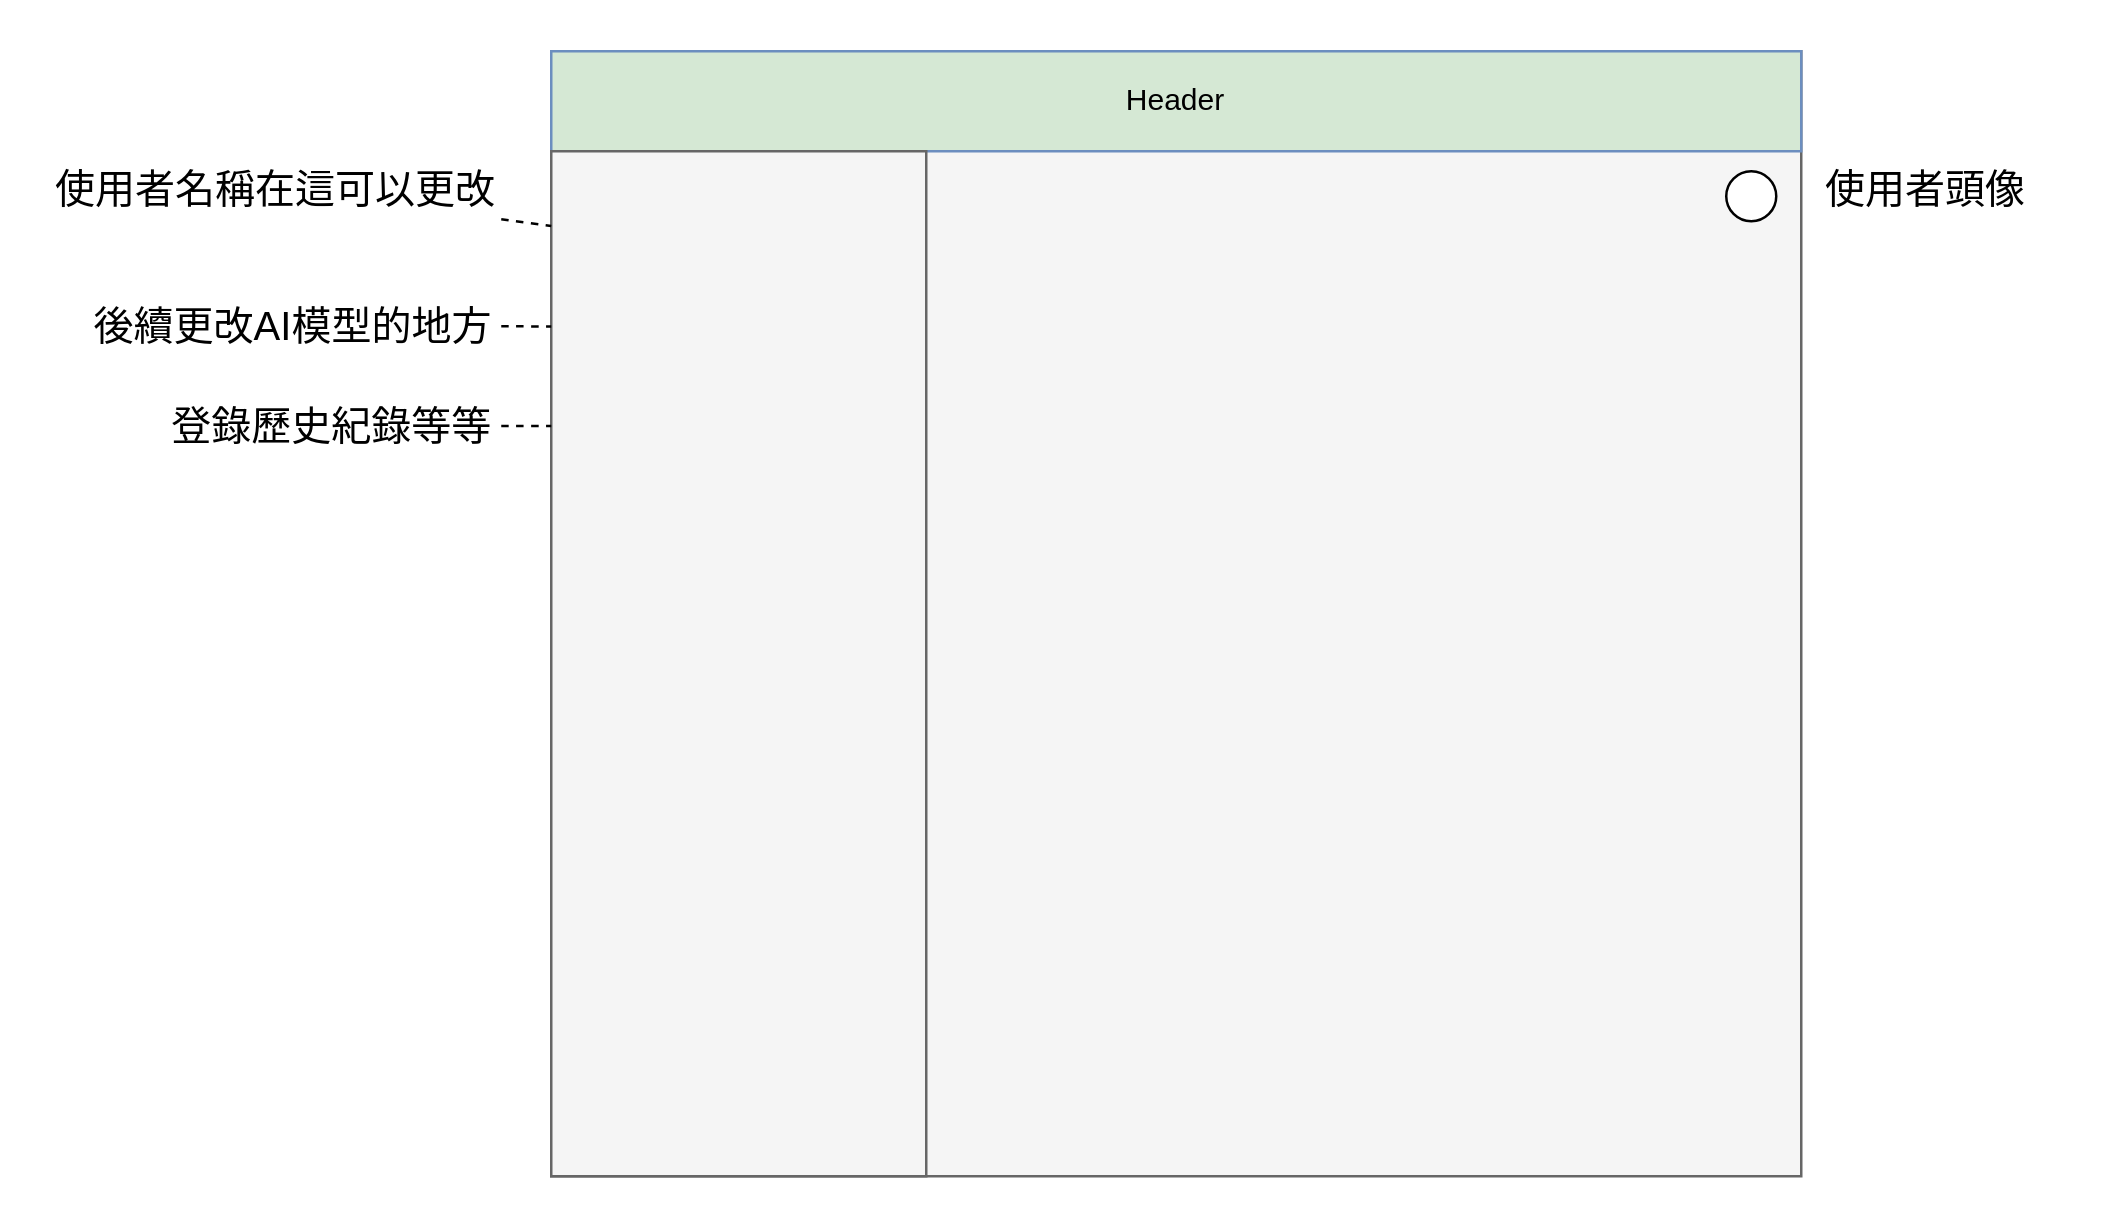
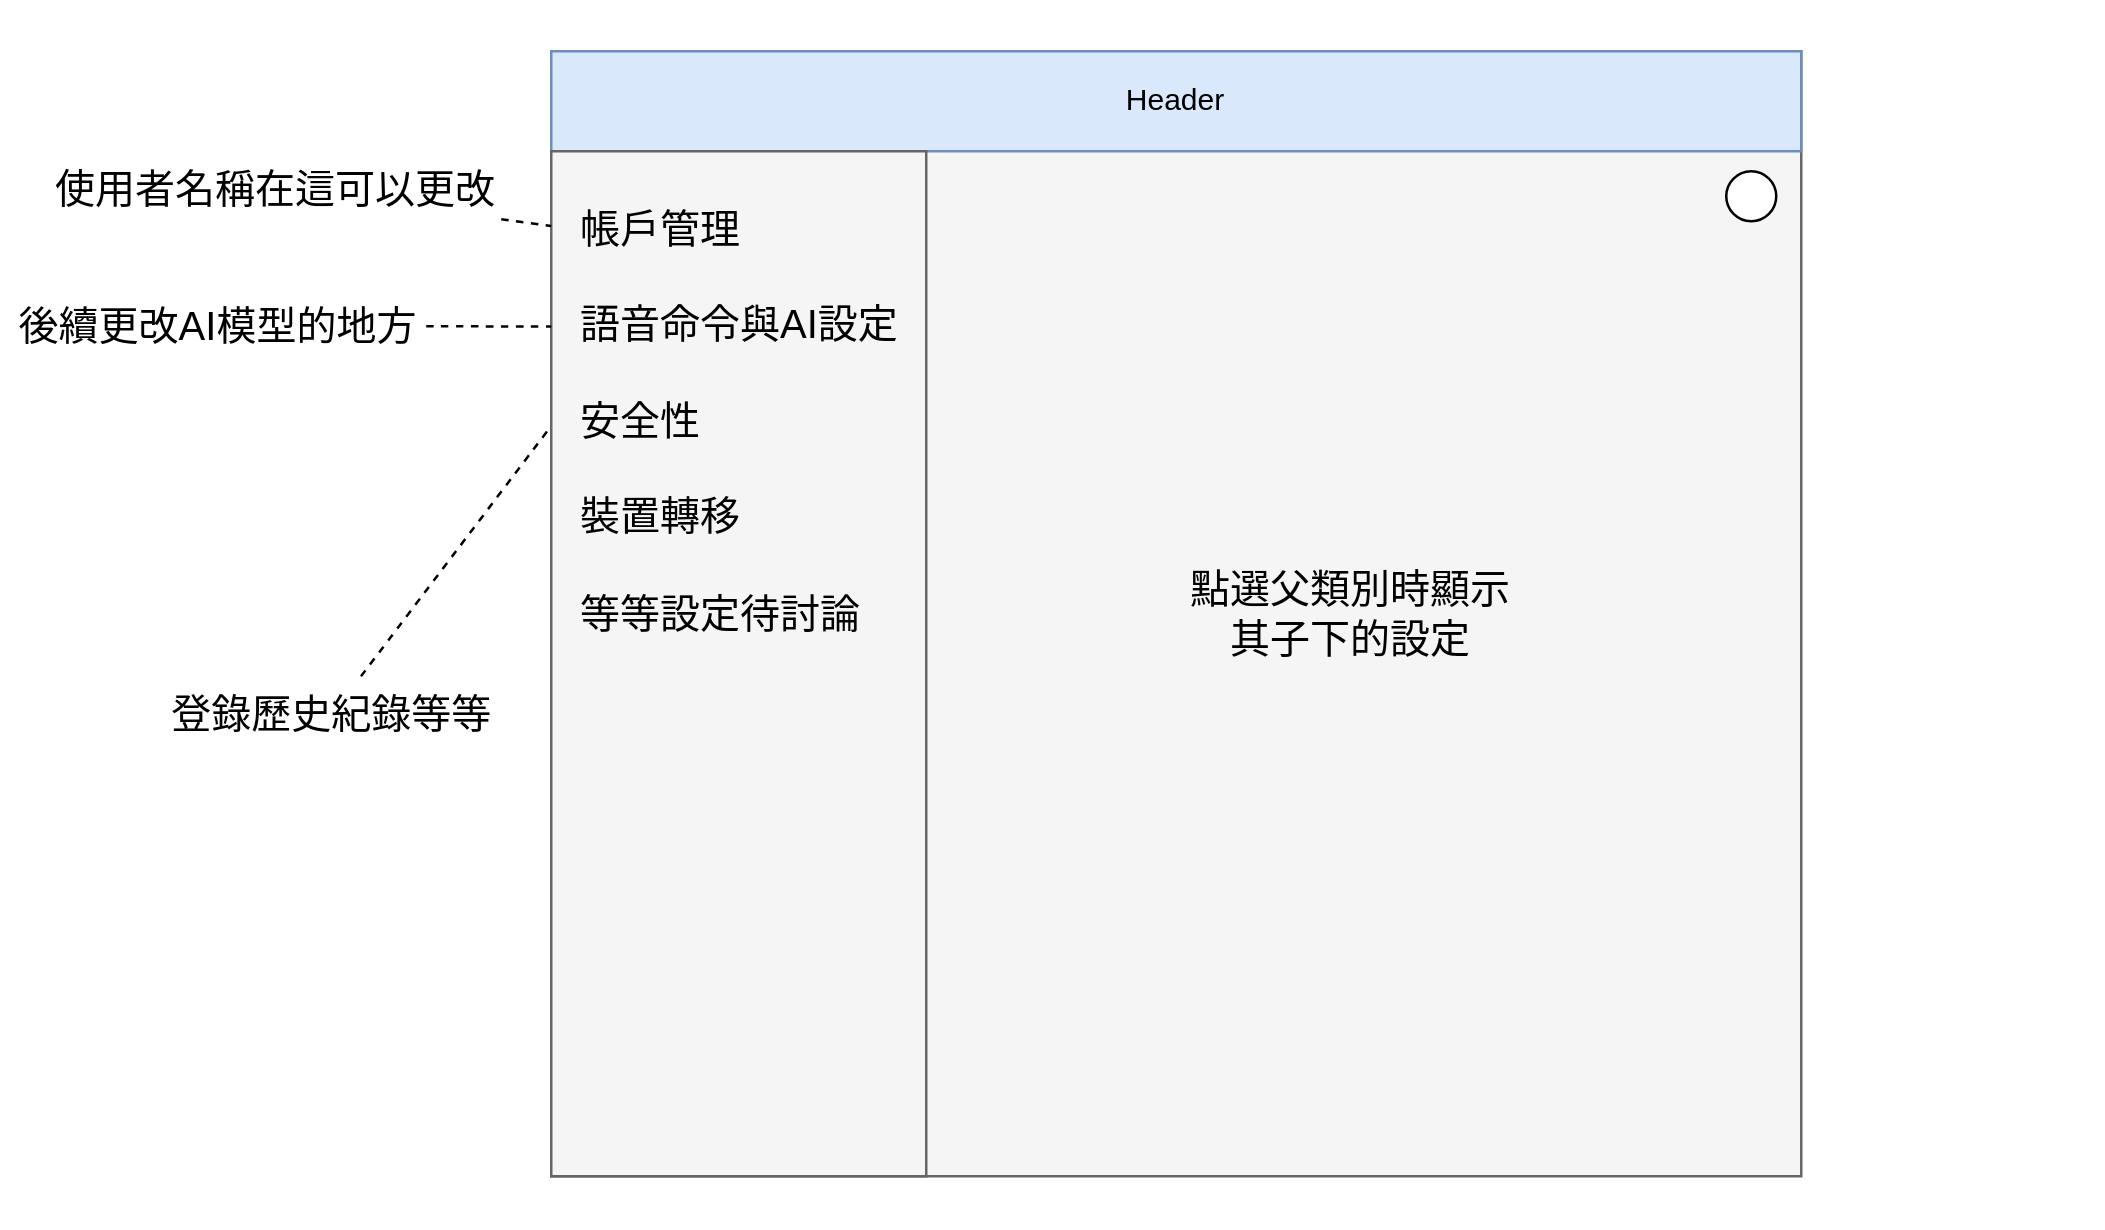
(1176, 101) -> (1176, 101)
(1926, 189) -> none
(294, 326) -> (219, 326)
(333, 426) -> (333, 714)
none -> (751, 614)
none -> (1351, 614)
